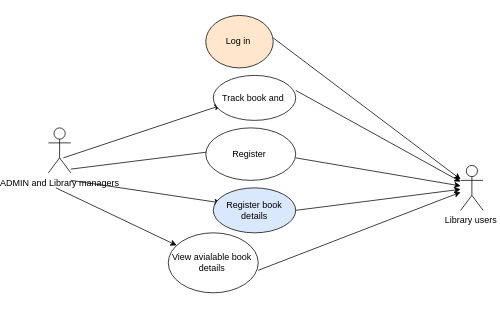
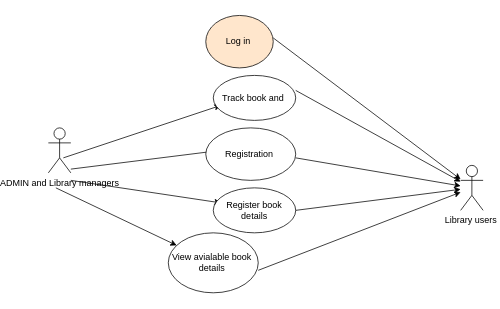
(251, 154) -> (251, 154)
(255, 210) -> (255, 210)
